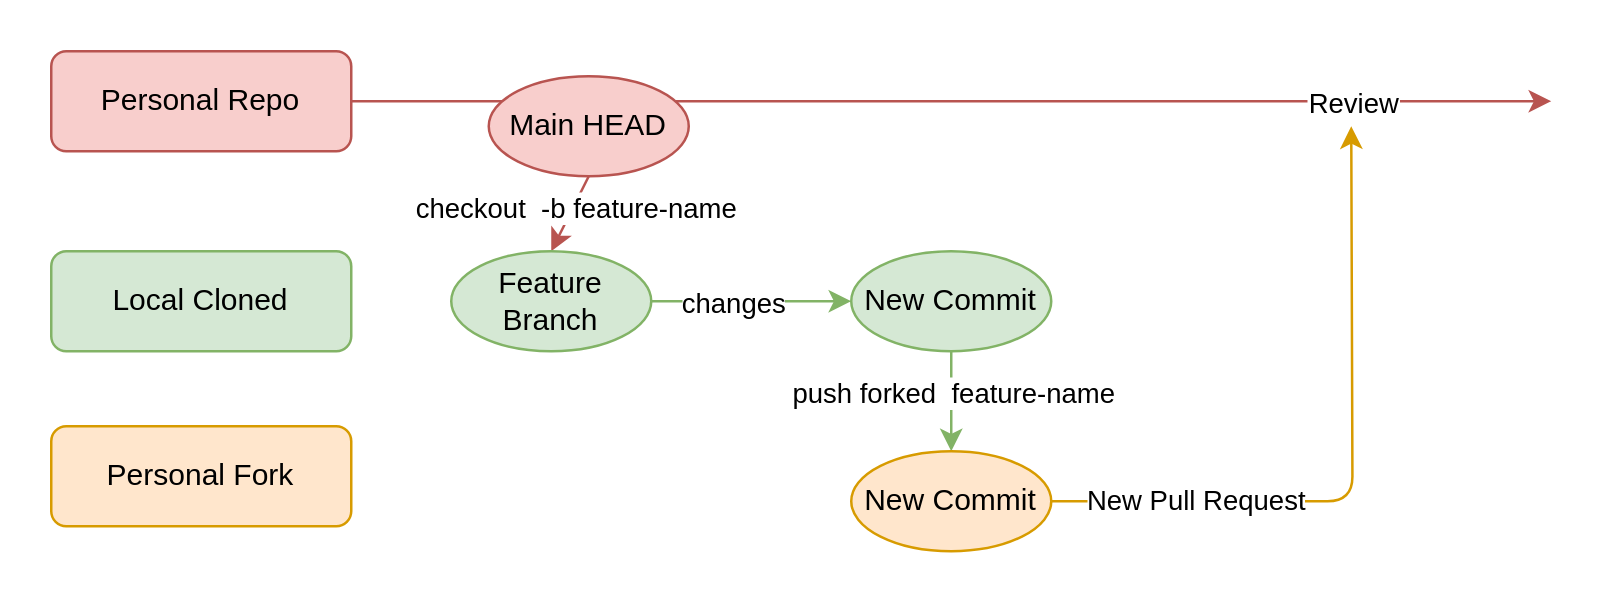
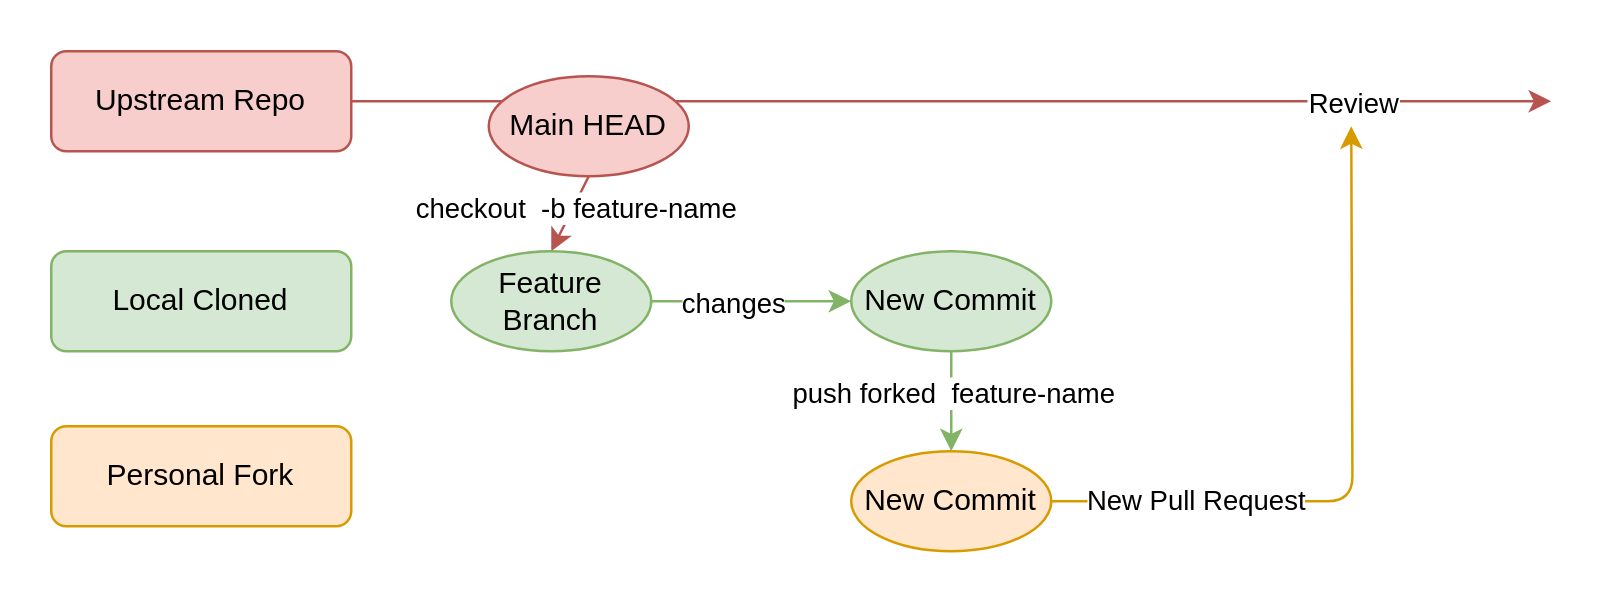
(201, 101) -> (201, 101)
